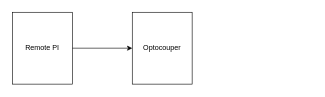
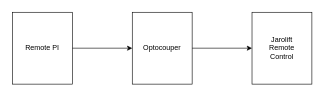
none -> (246, 48)
none -> (282, 48)
